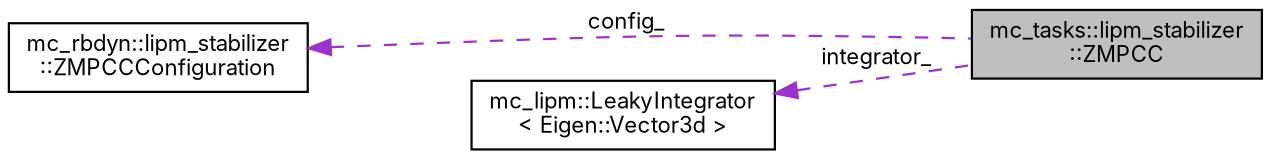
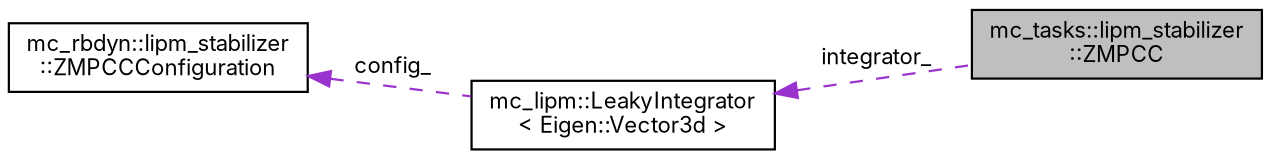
(651, 36) -> (401, 88)
